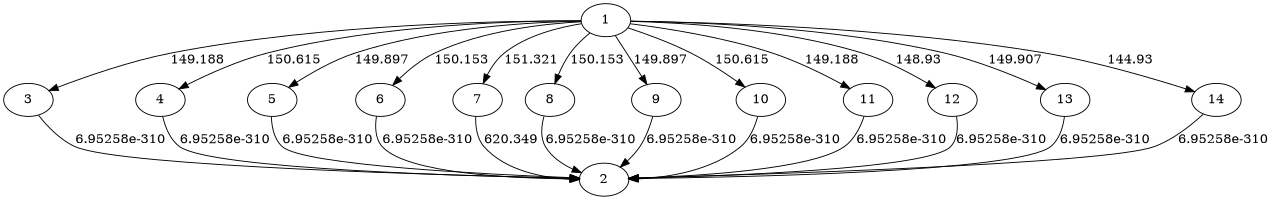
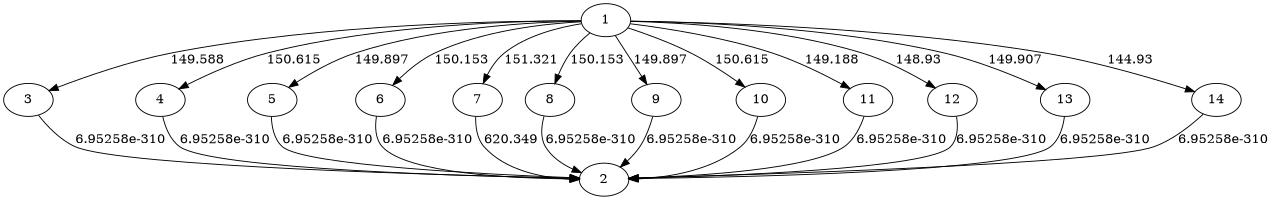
(198, 60) -> (198, 60)
